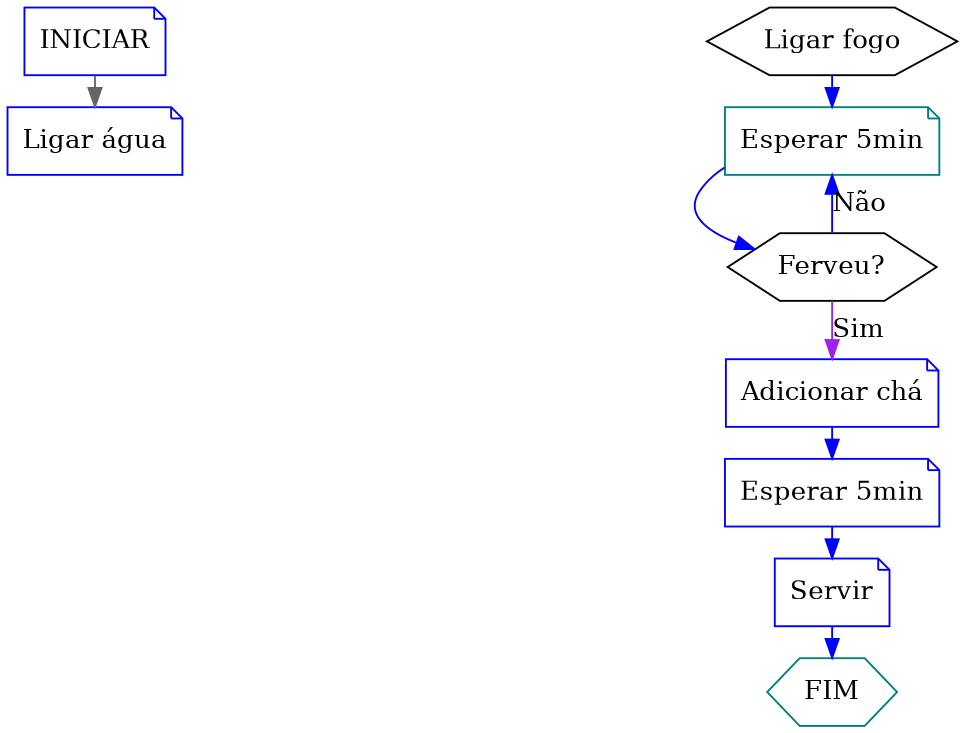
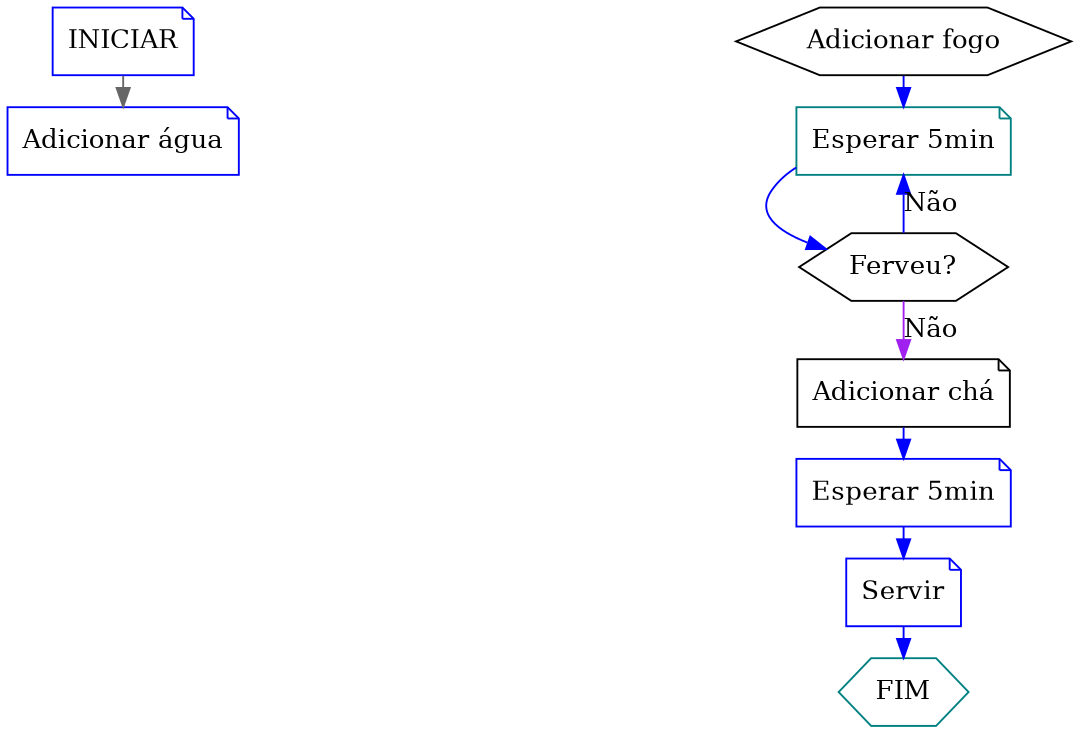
(832, 41) -> (904, 41)
(95, 141) -> (123, 141)
(858, 330) -> (931, 330)
(832, 393) -> (904, 393)
